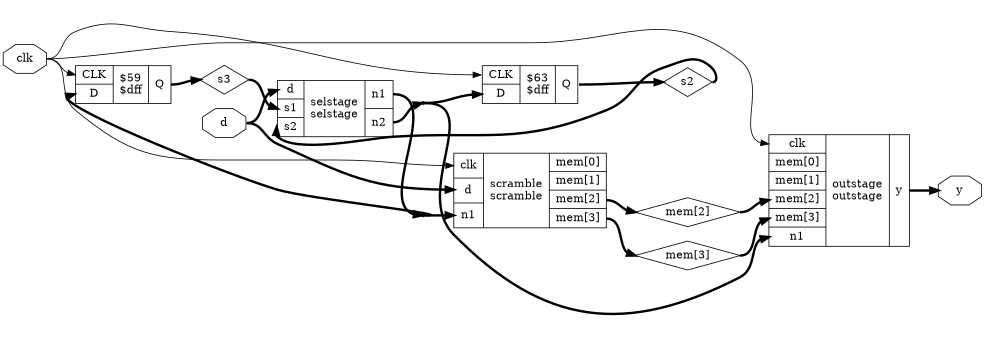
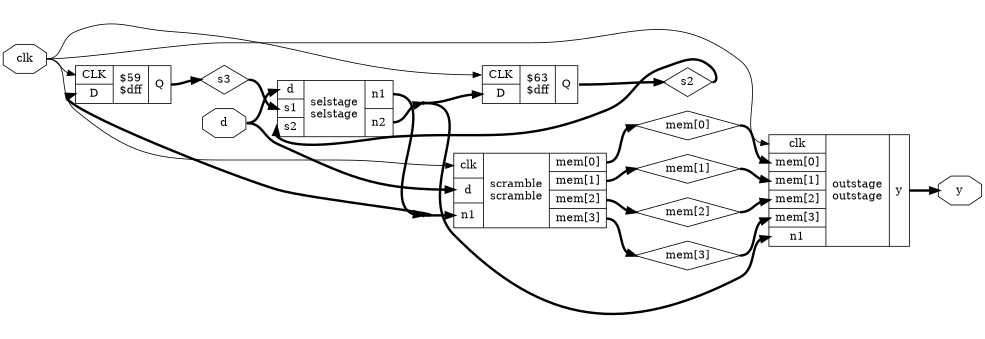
none -> (688, 125)
none -> (688, 169)
